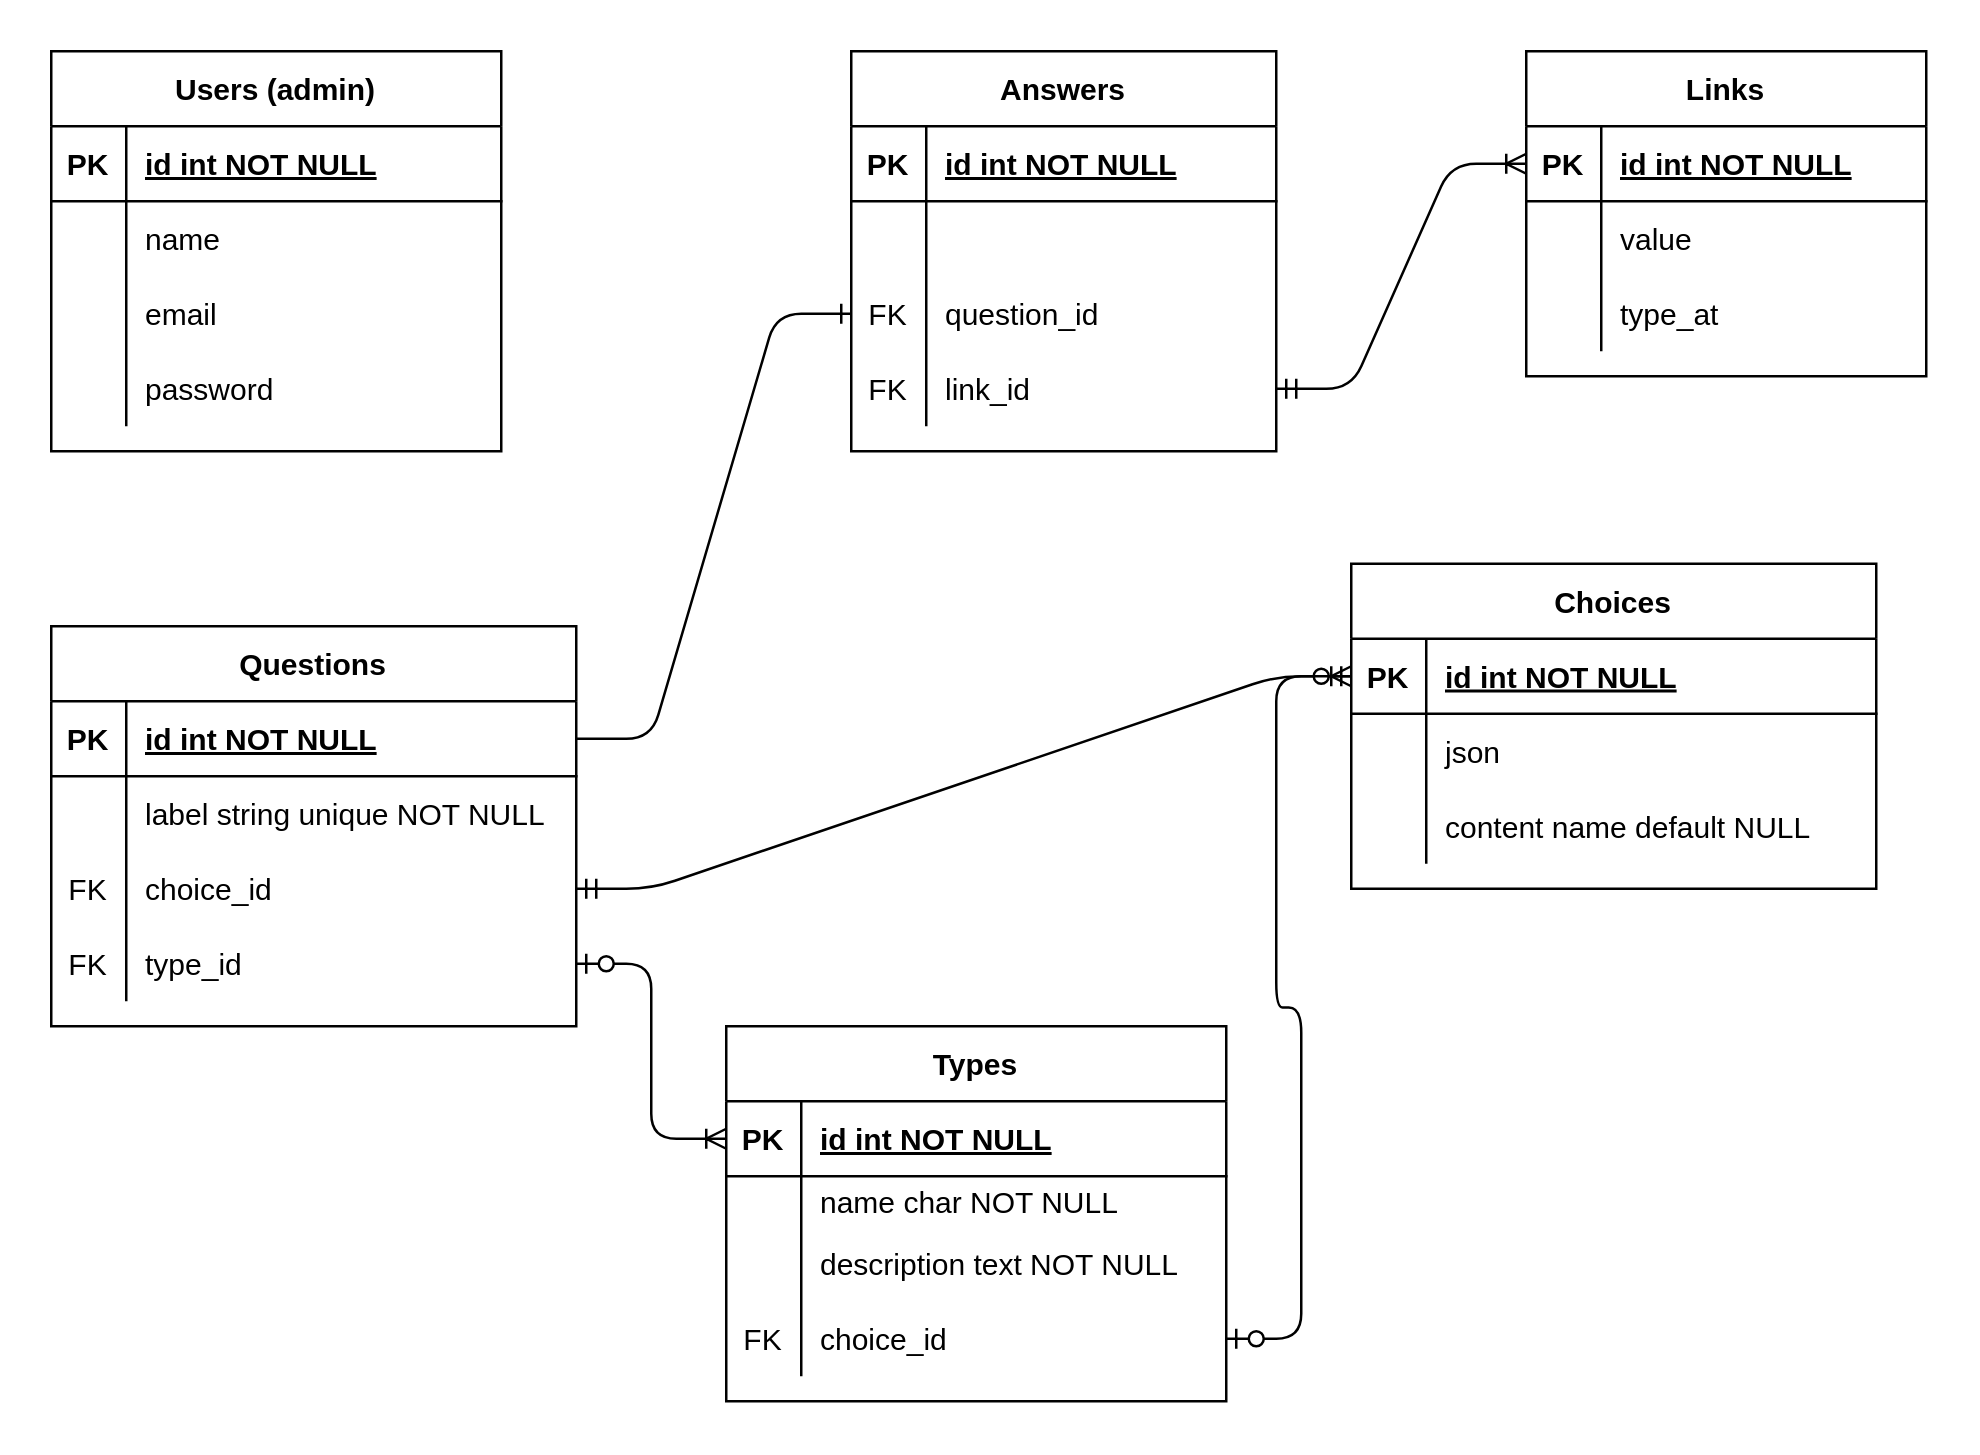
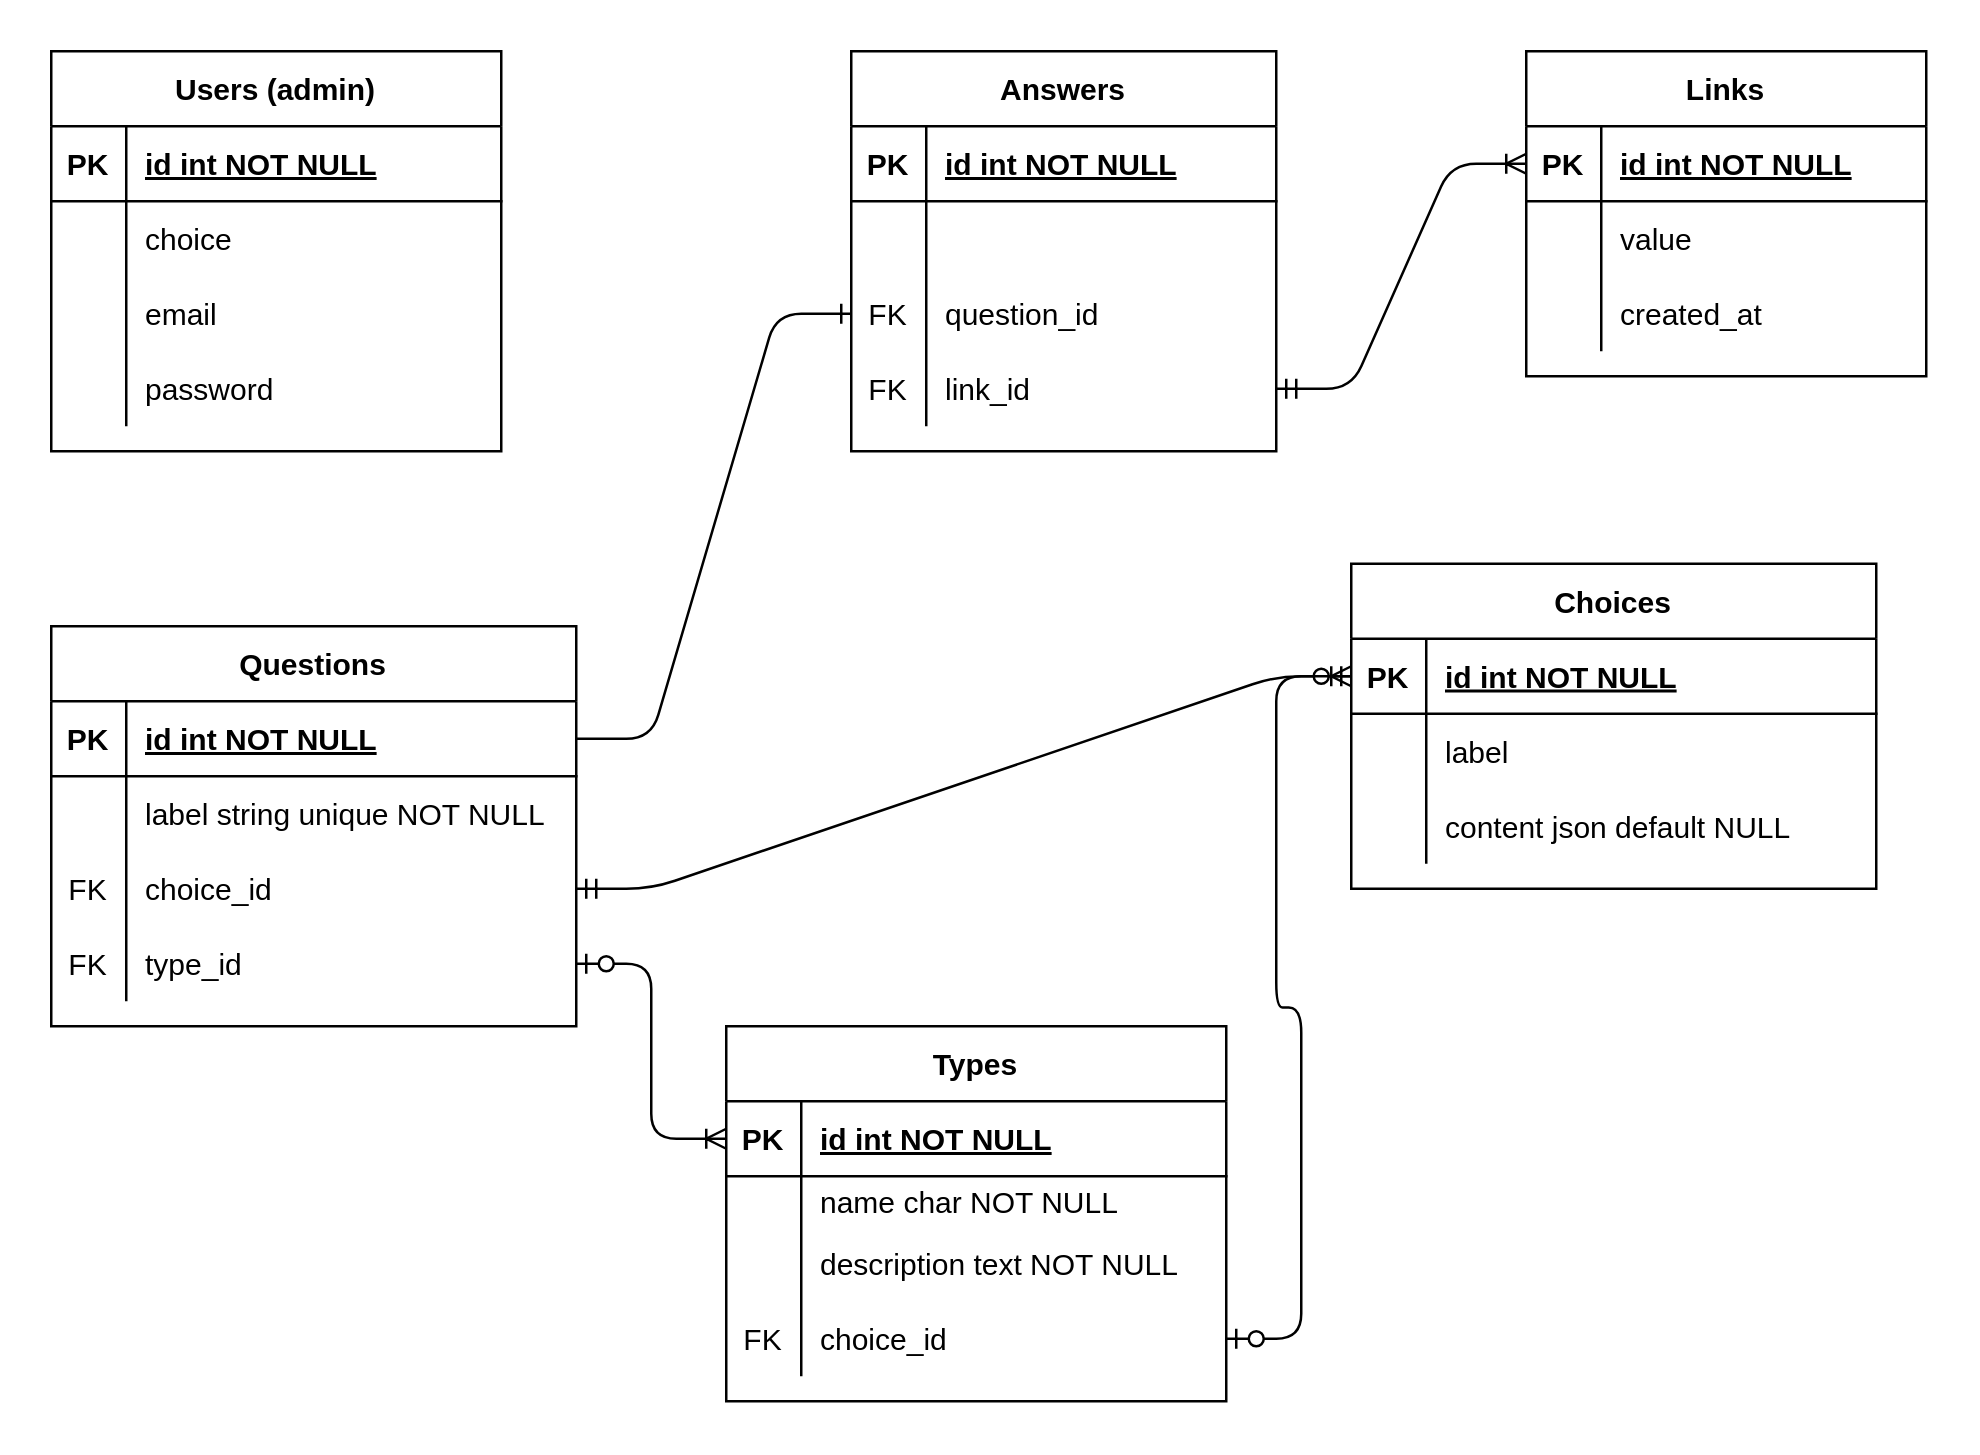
(179, 240) -> (192, 240)
(1679, 315) -> (1704, 315)
(1479, 753) -> (1479, 753)
(1639, 828) -> (1639, 828)
